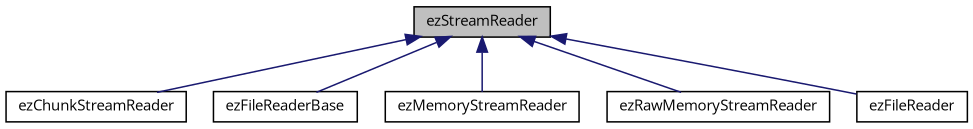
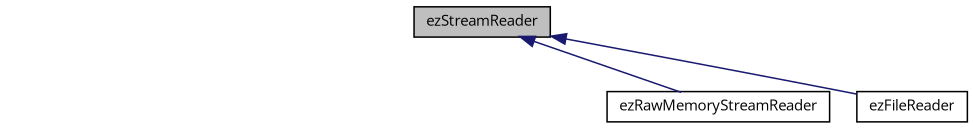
(96, 107) -> none
(285, 107) -> none
(482, 107) -> none
